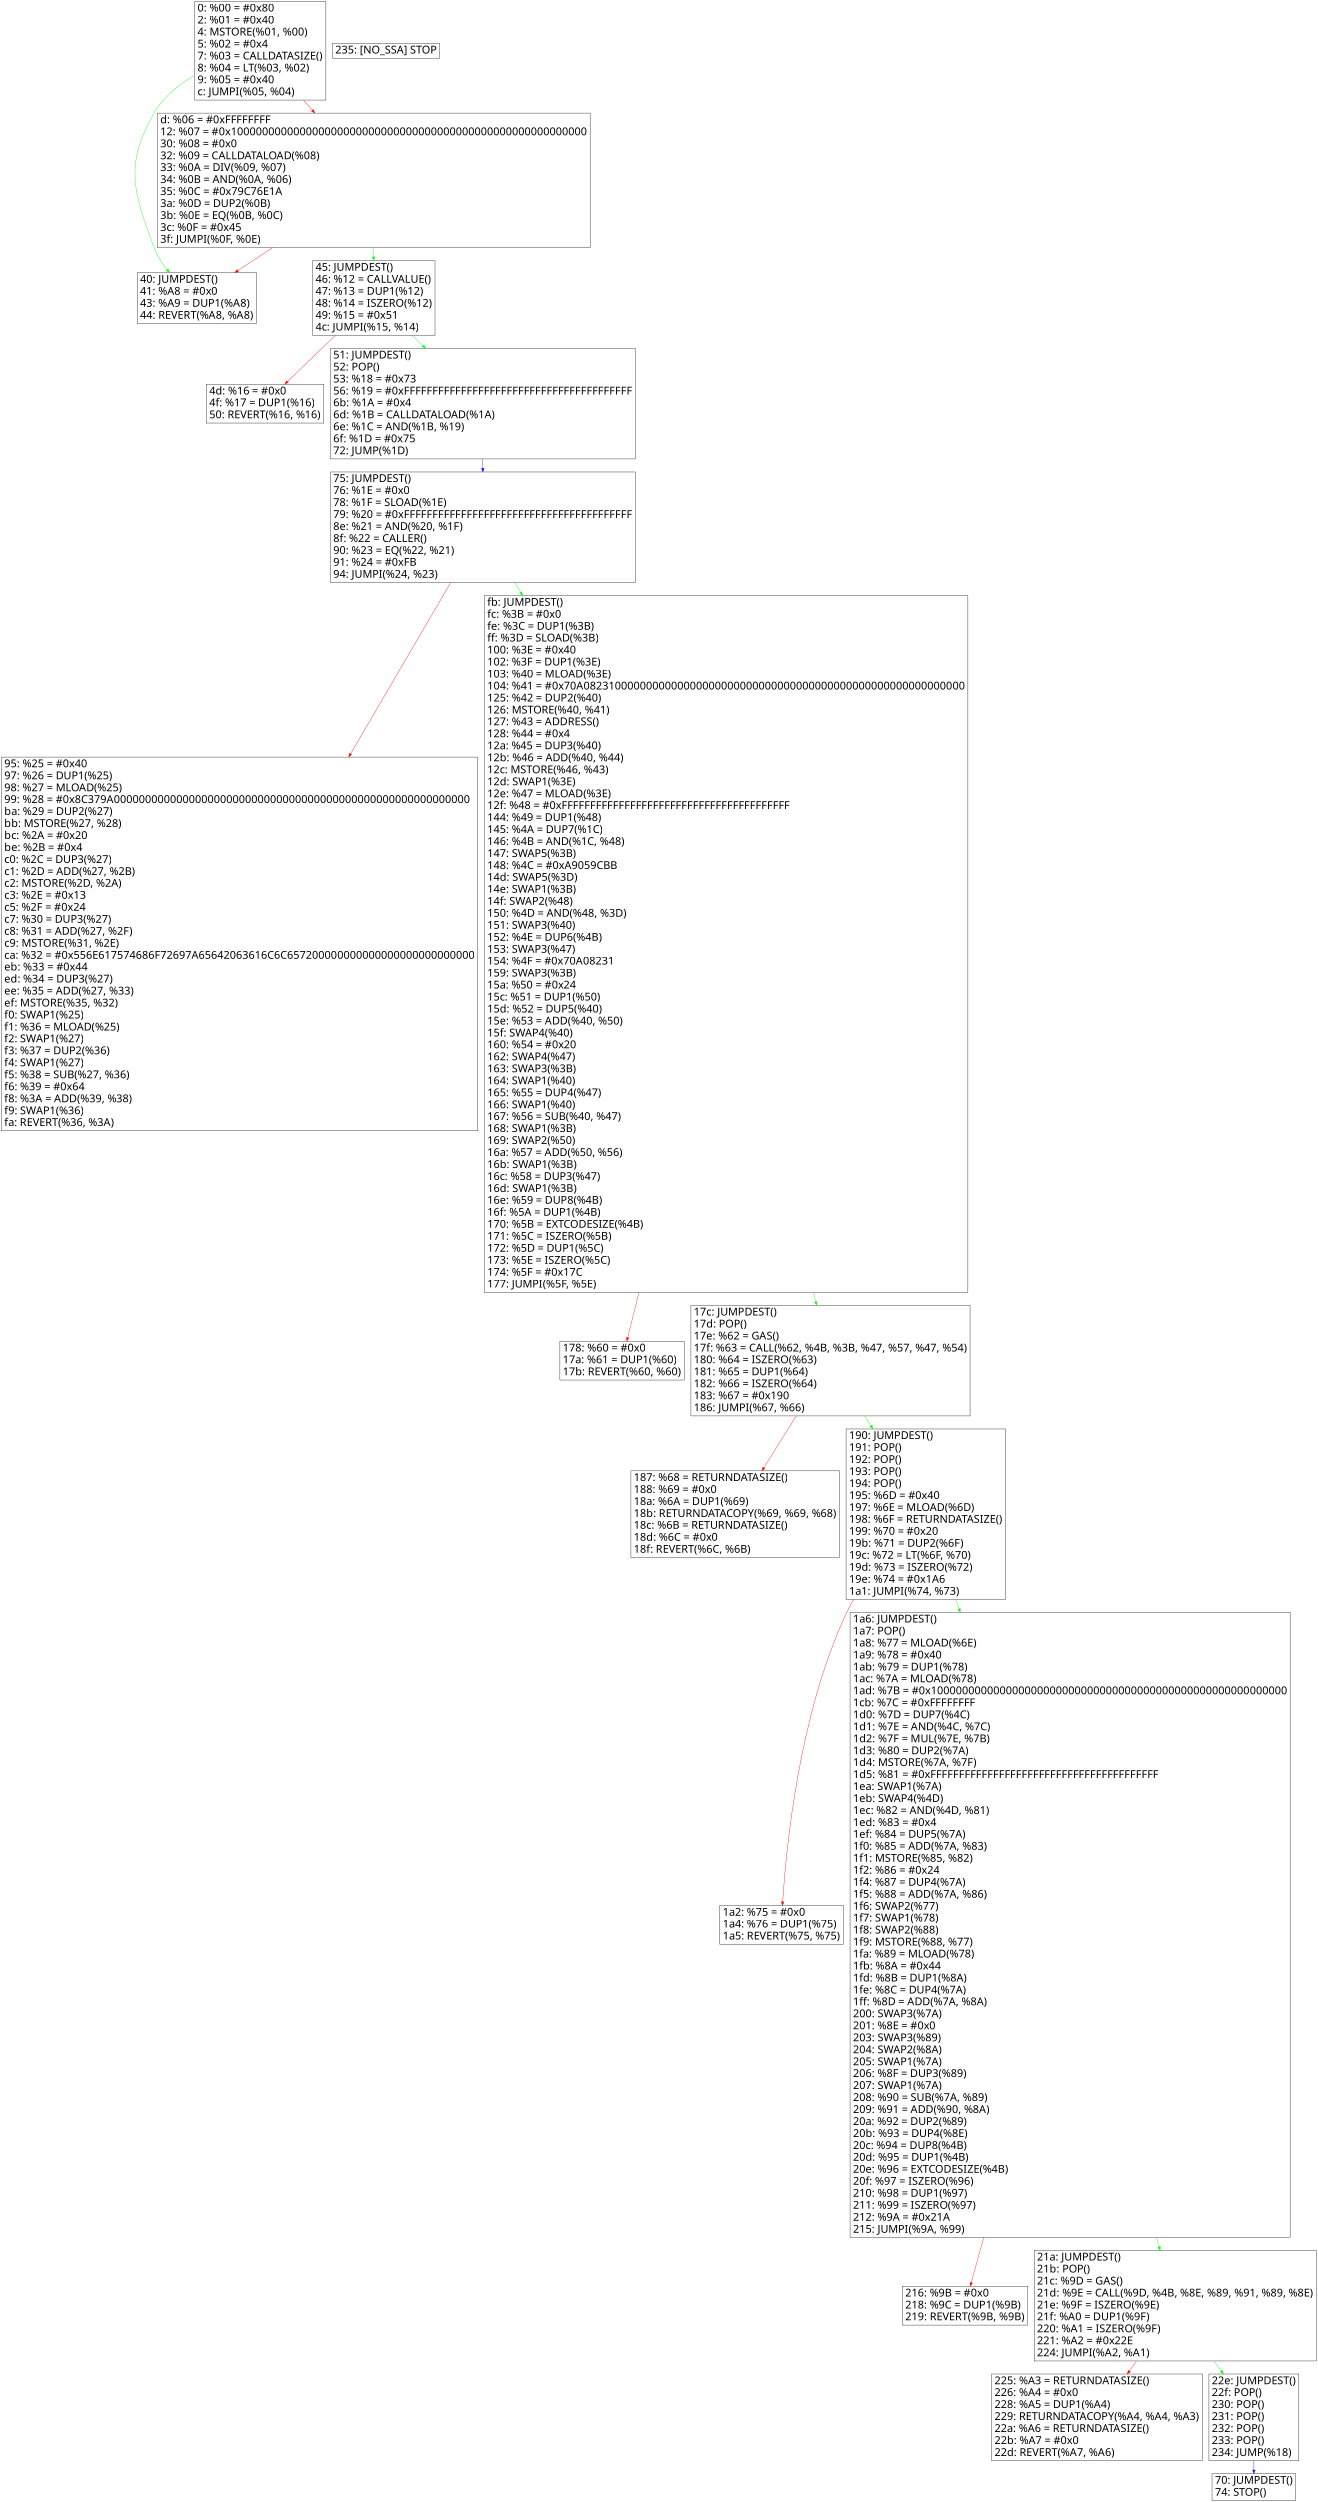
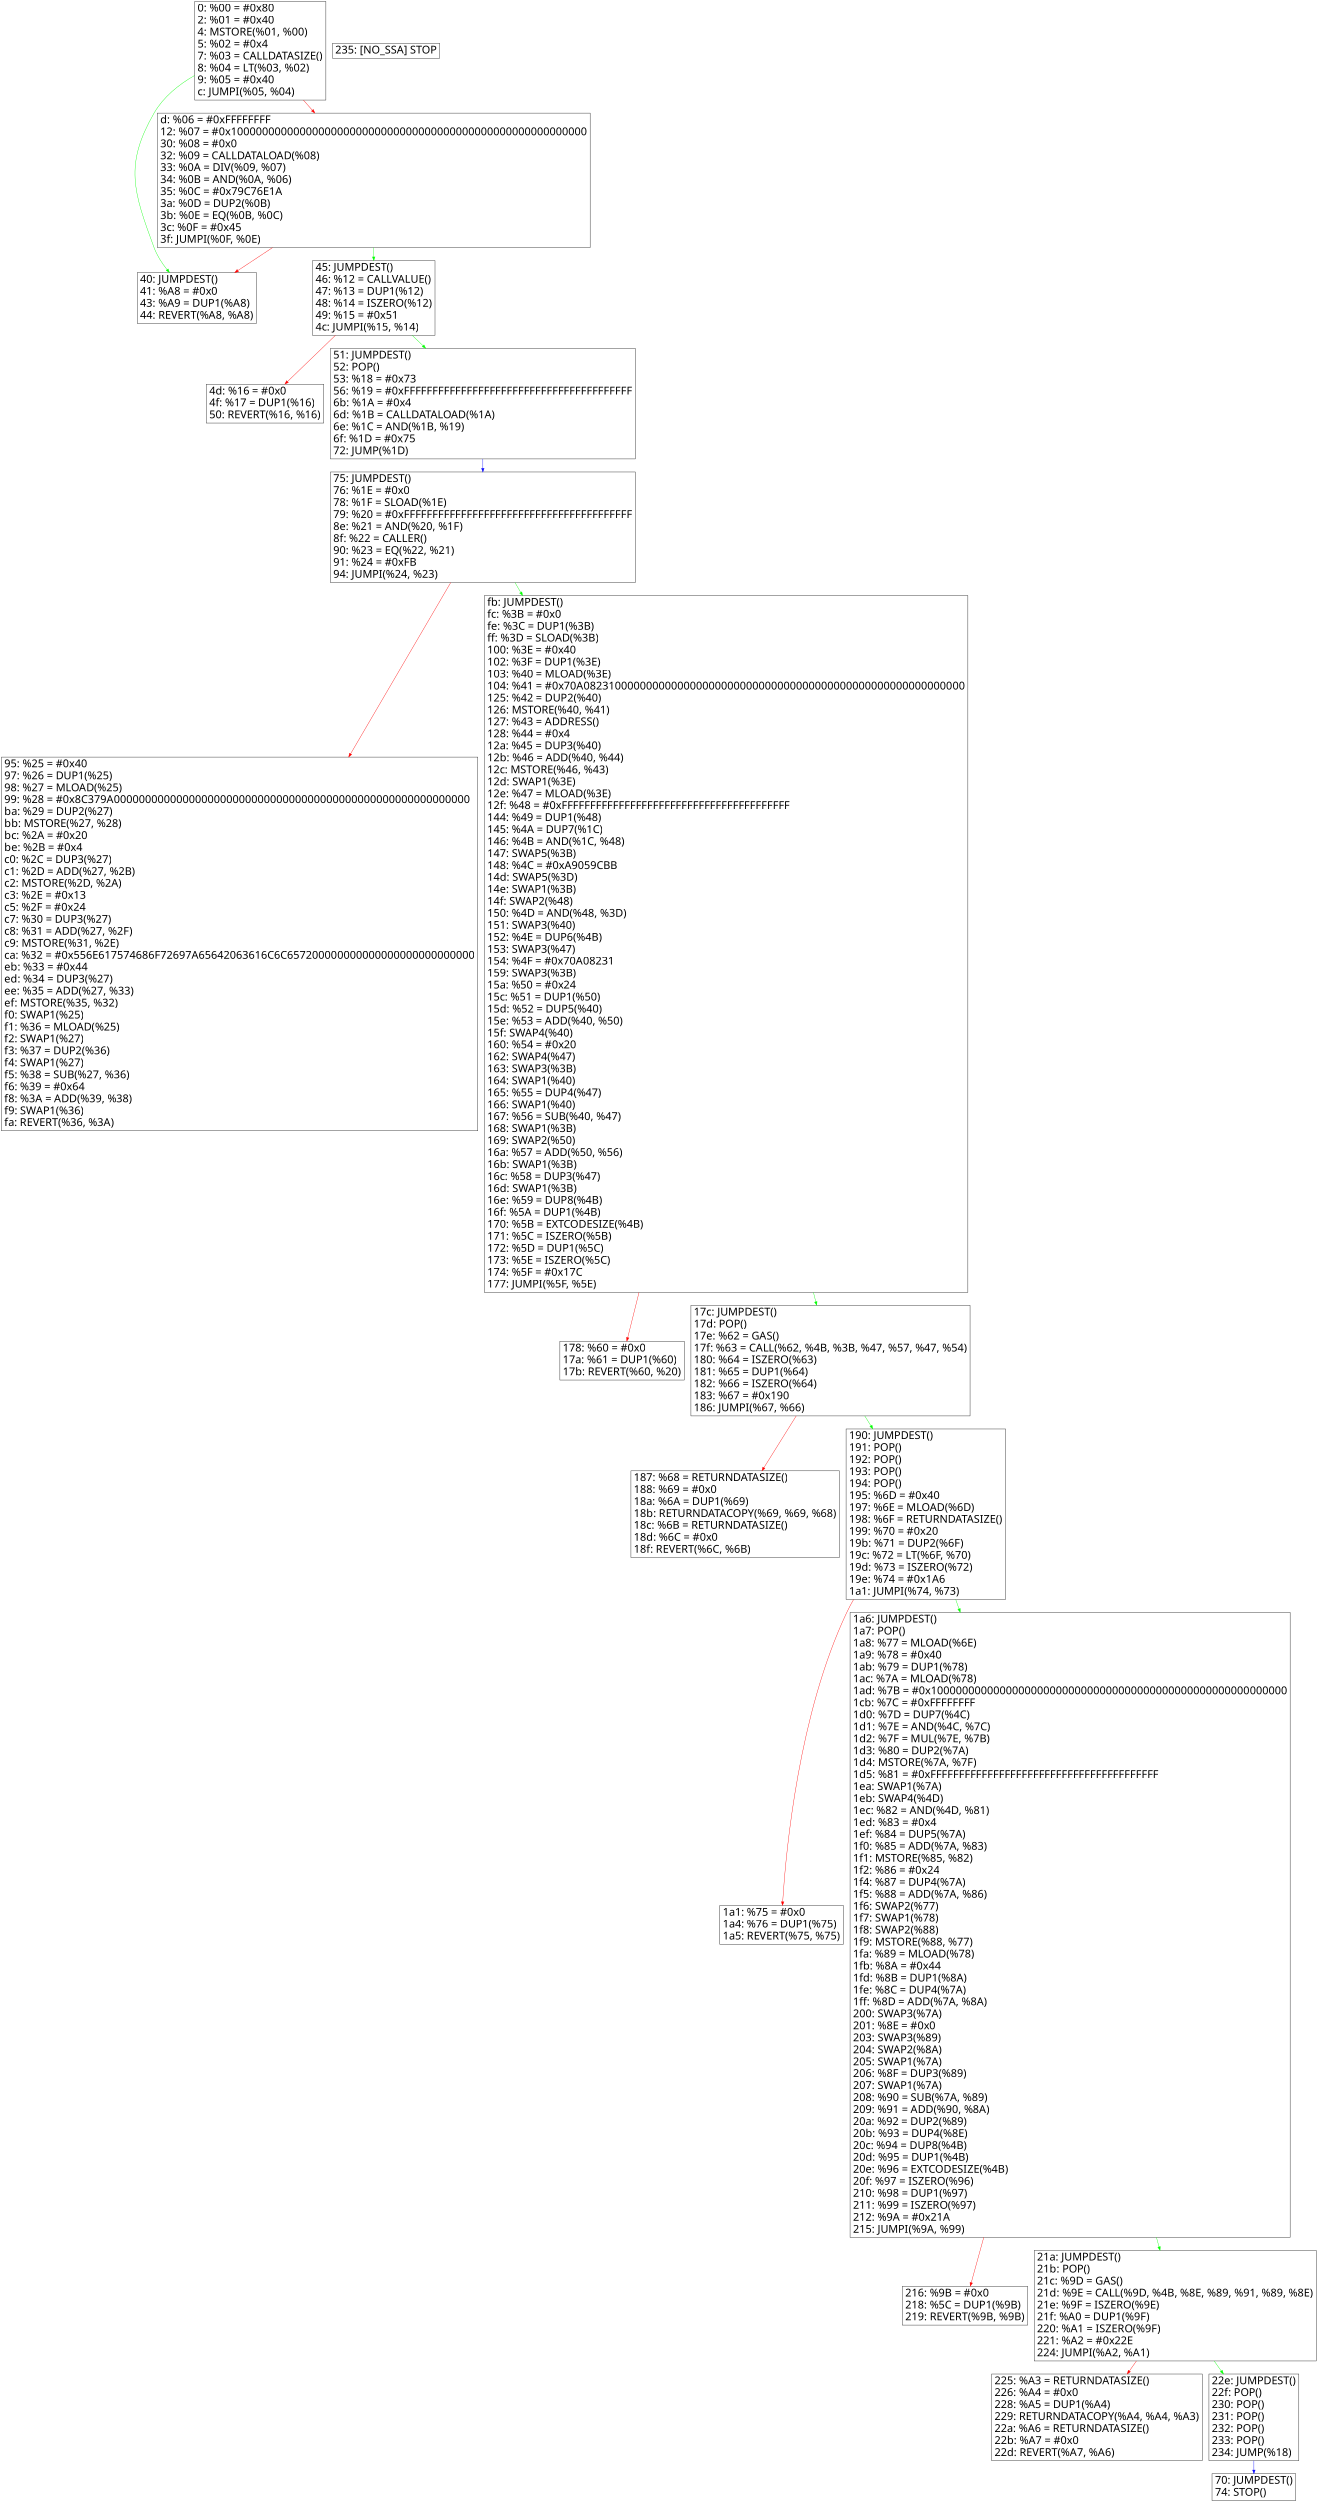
(622, 1361) -> (622, 1361)
(782, 1925) -> (782, 1925)
(965, 2306) -> (965, 2306)
